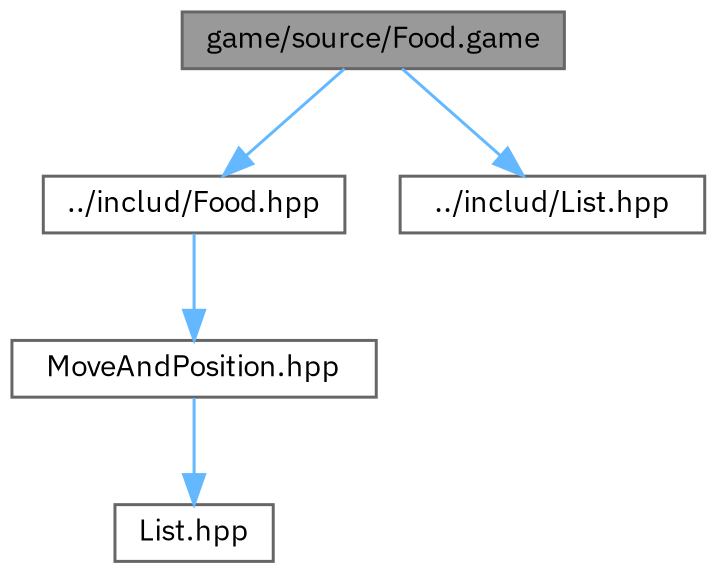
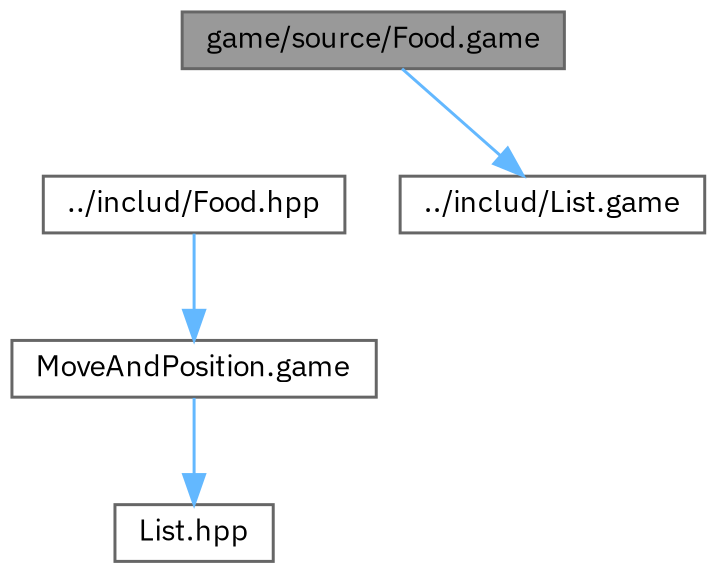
(295, 112) -> none
(552, 205) -> (552, 205)
(194, 369) -> (194, 369)
